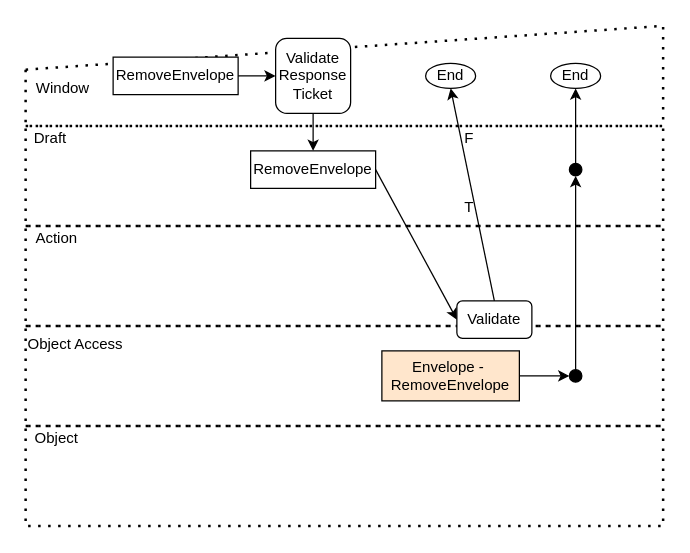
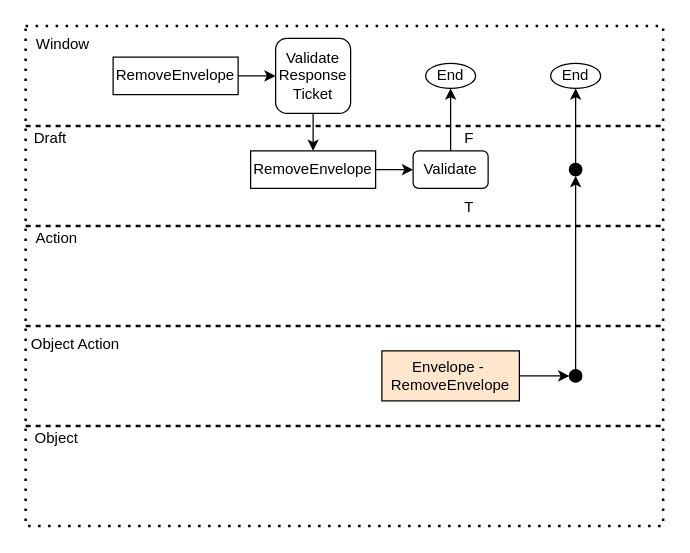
(63, 88) -> (63, 44)
(494, 319) -> (451, 169)
(76, 344) -> (76, 344)
